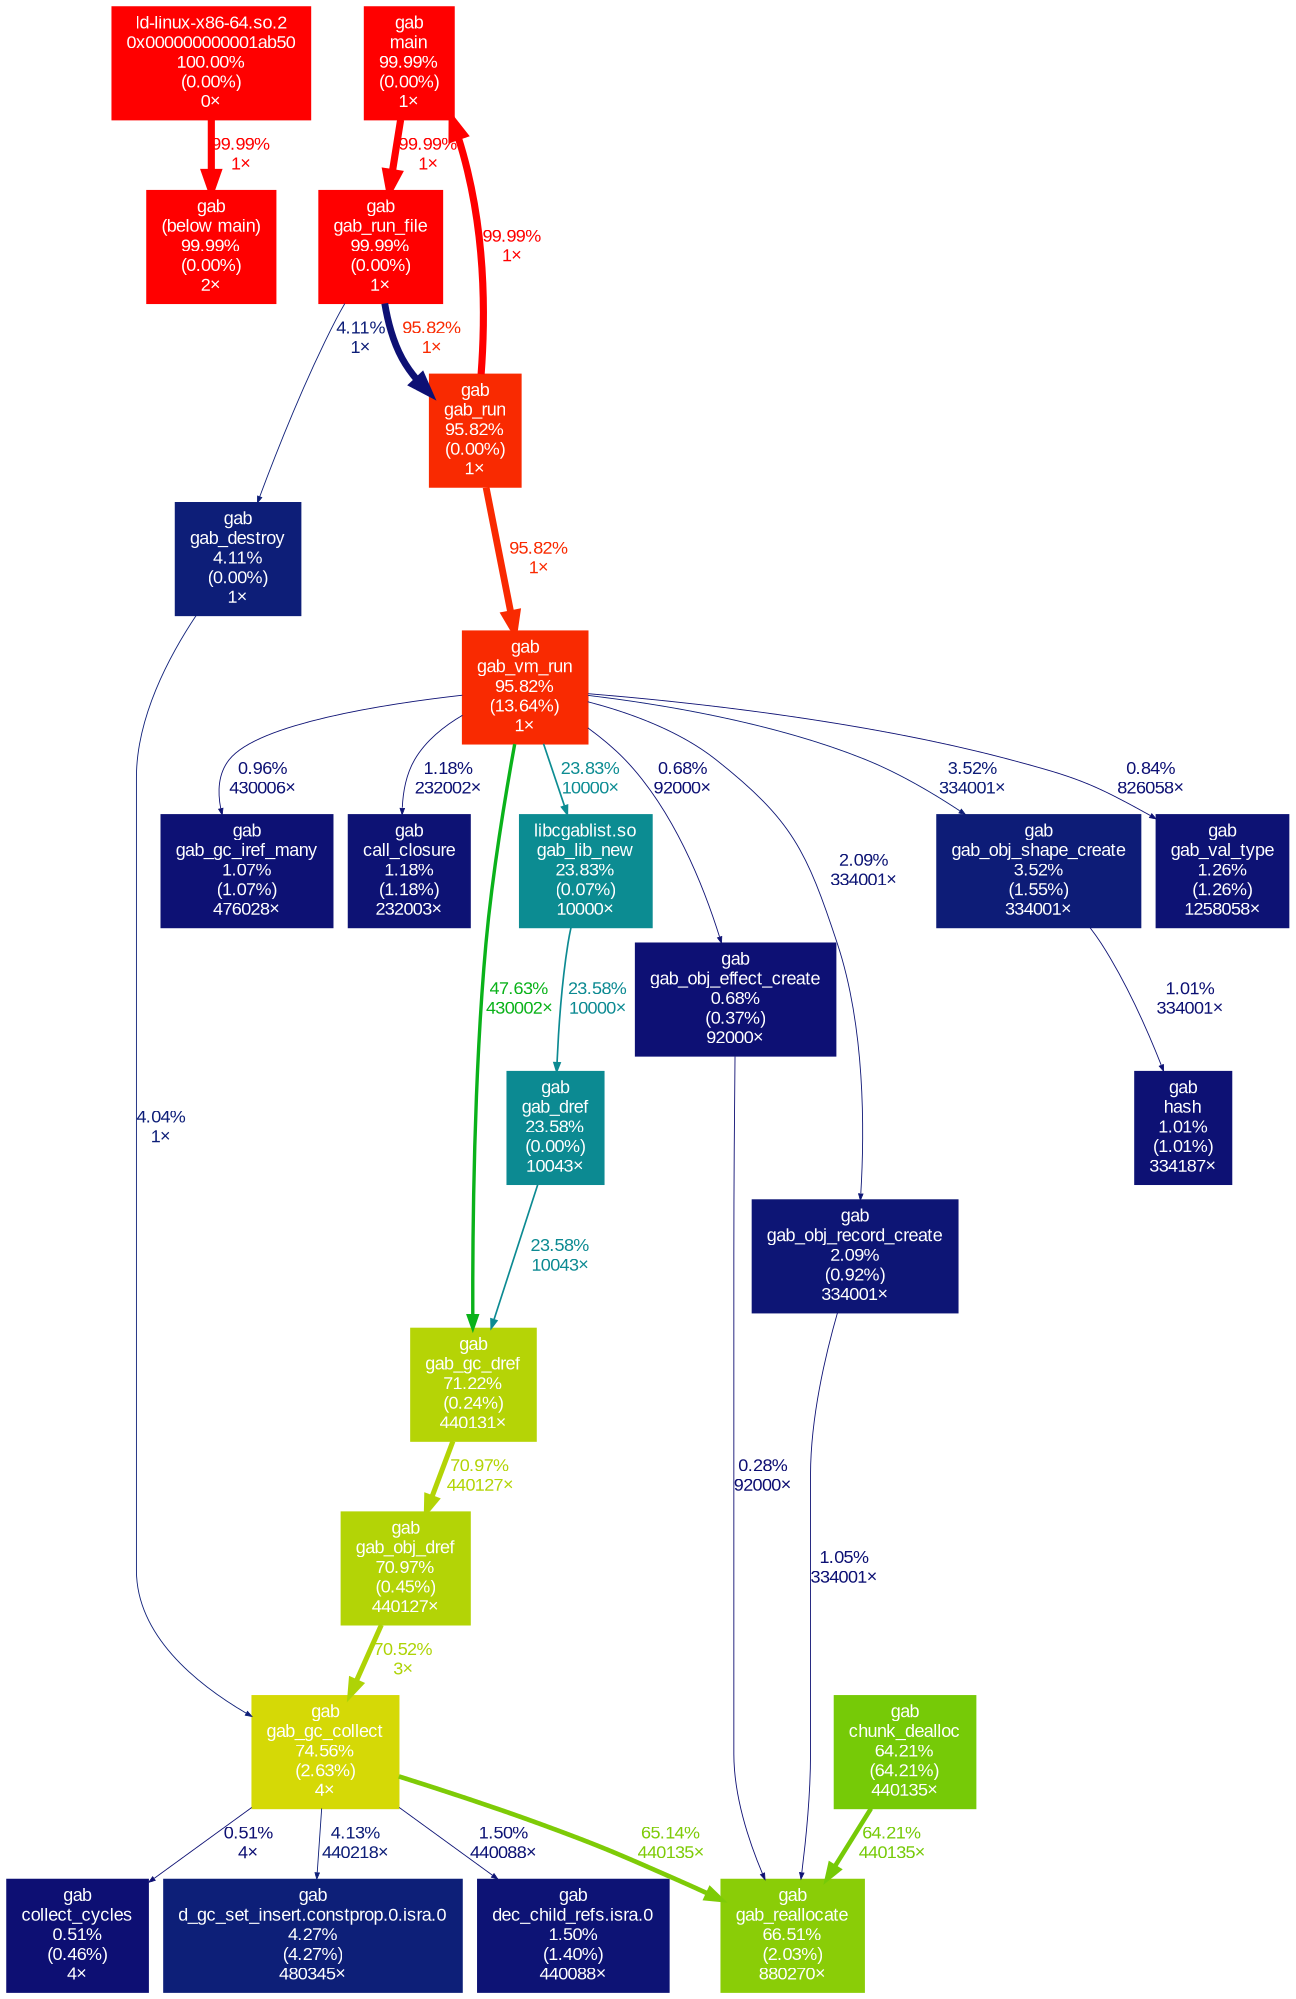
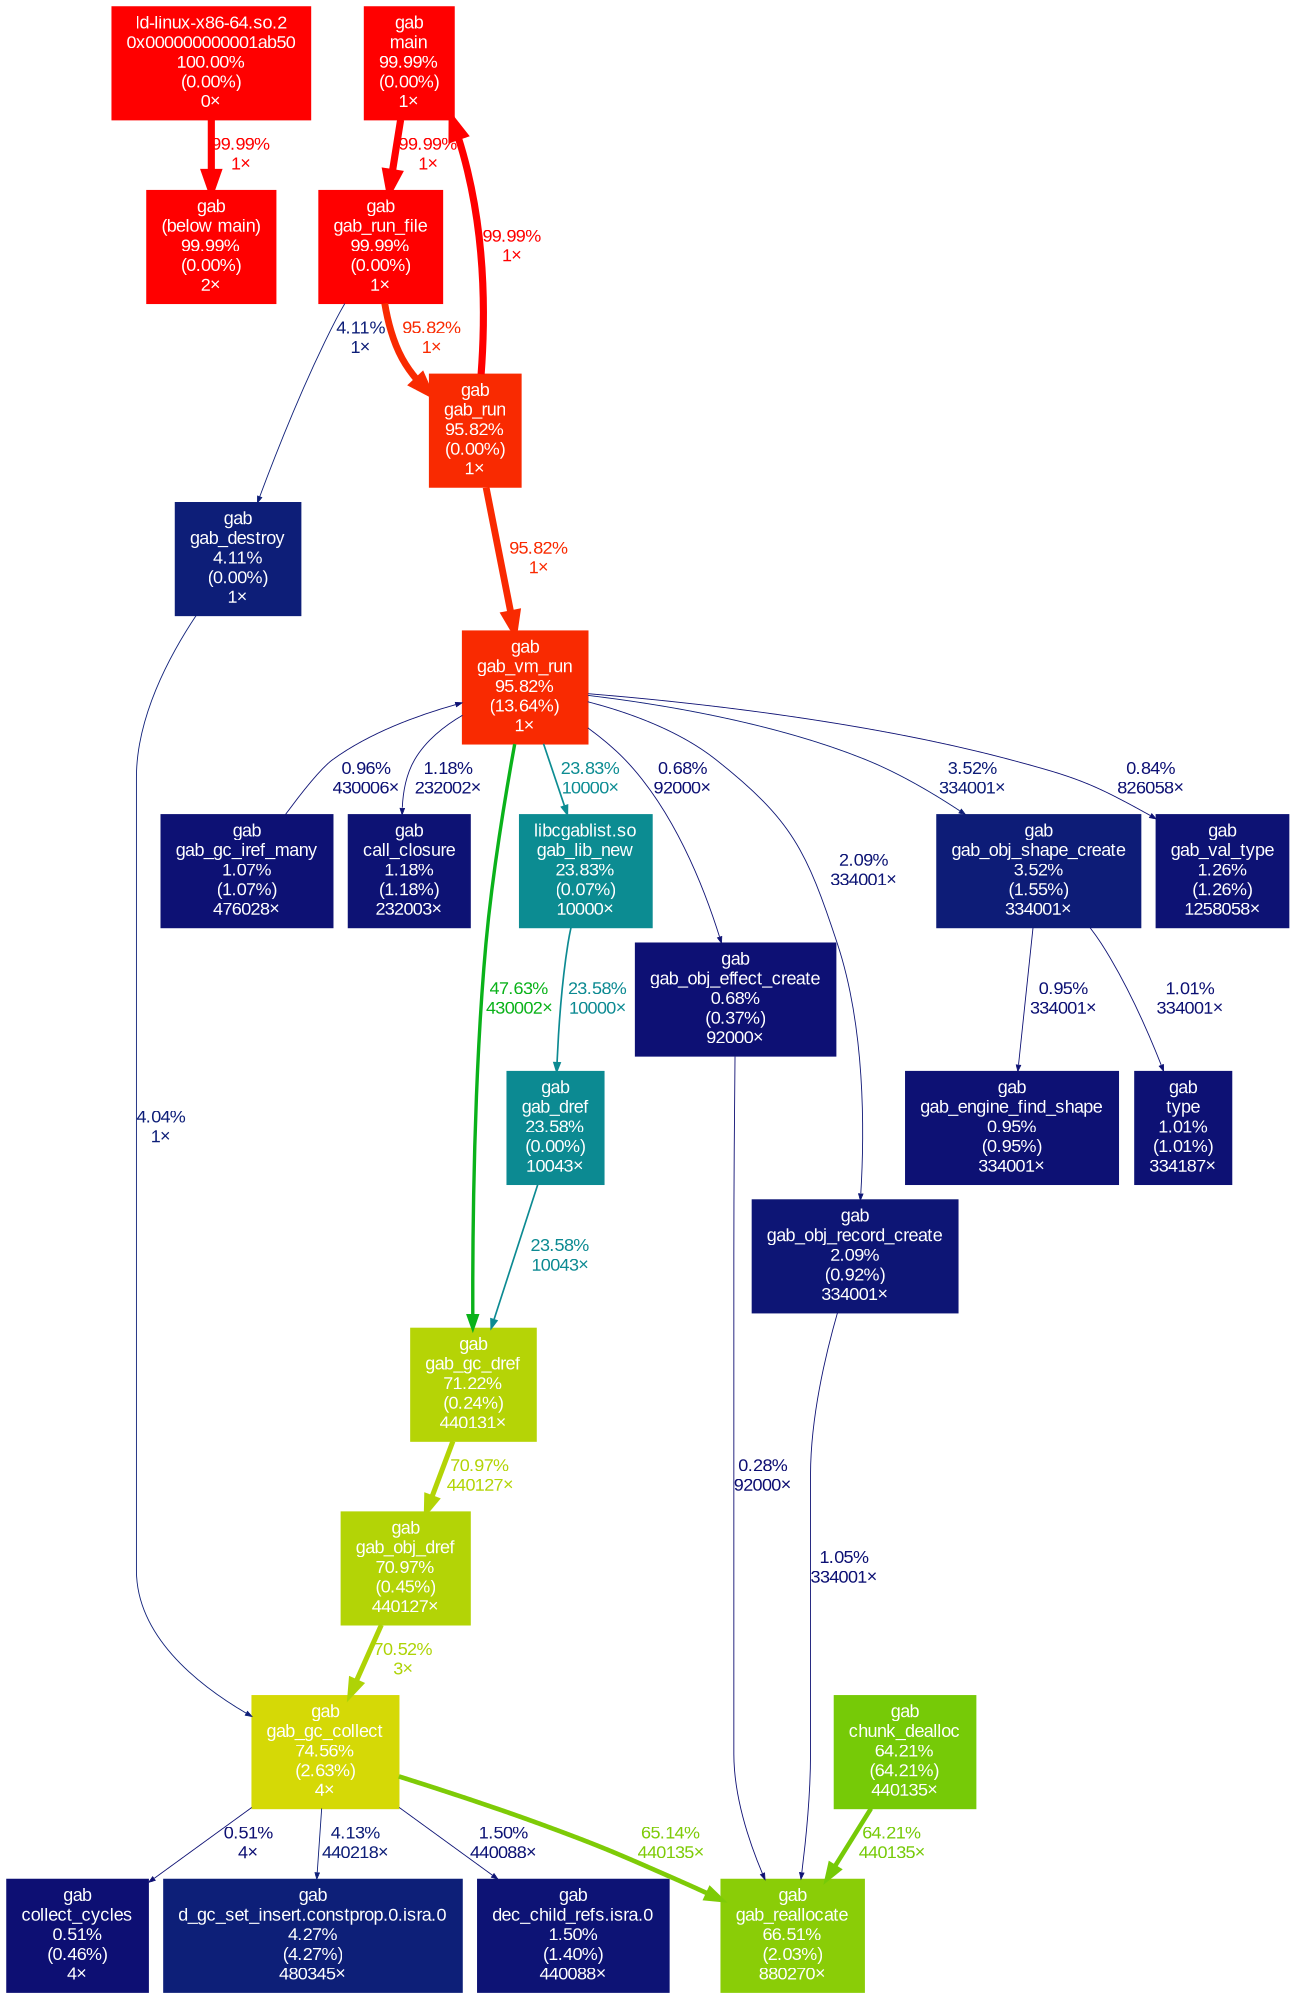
(396, 344) -> (396, 344)
(316, 720) -> (359, 743)
none -> (1012, 1128)
(1183, 1128) -> (1183, 1128)
